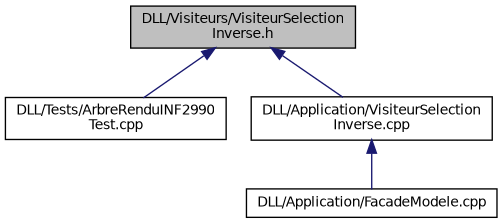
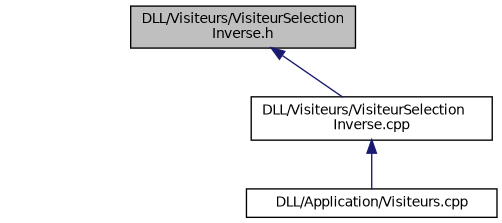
(116, 118) -> none
(372, 118) -> (372, 118)
(372, 203) -> (372, 203)
